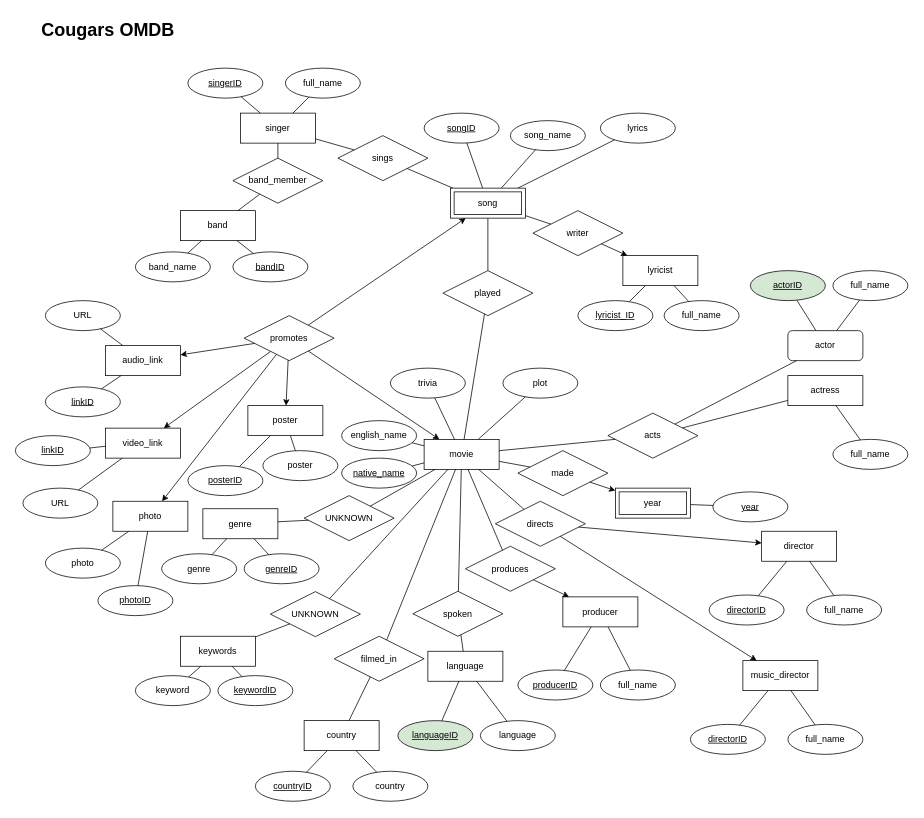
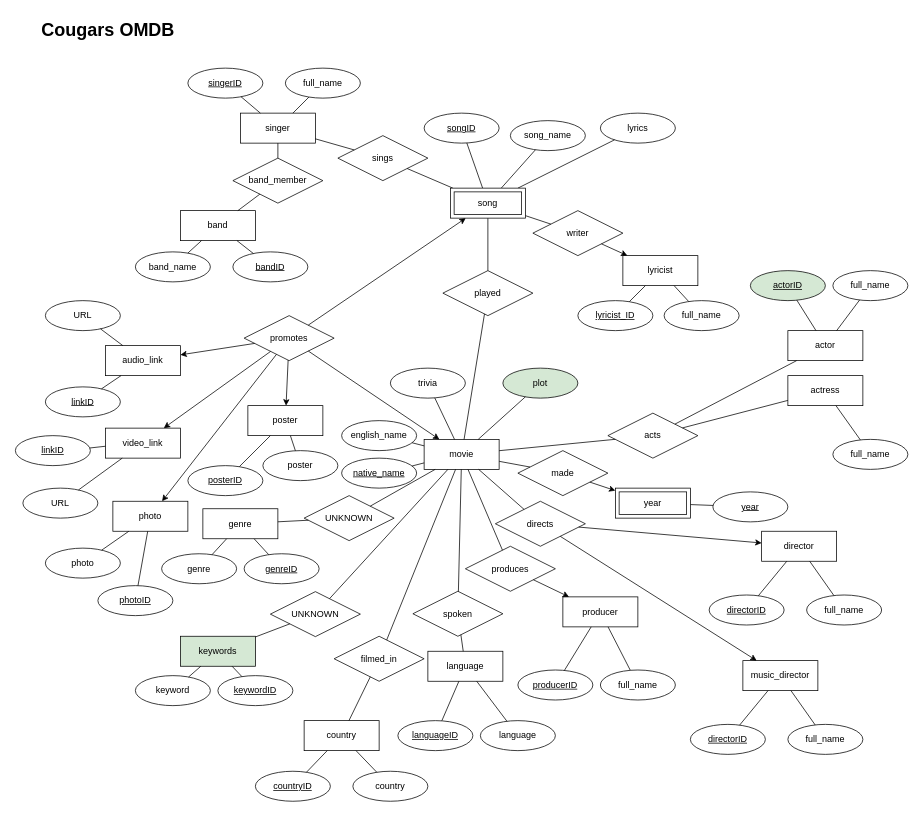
(825, 345) -> (825, 345)
(540, 383) -> (540, 383)
(218, 651) -> (218, 651)
(435, 735) -> (435, 735)
